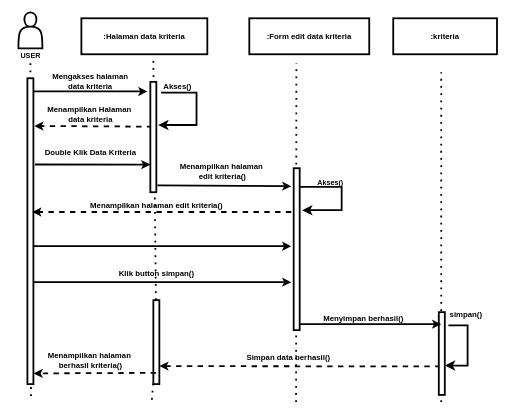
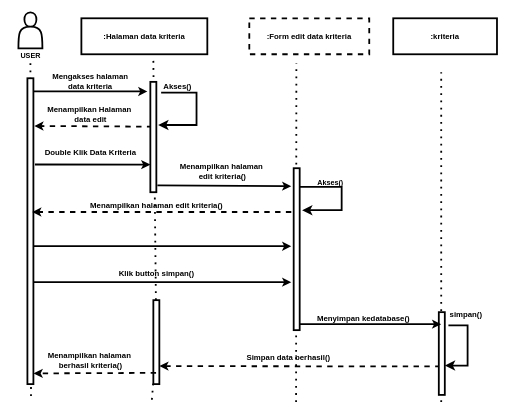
(309, 36) -> (309, 36)
(91, 114) -> (91, 114)
(364, 318) -> (364, 318)
